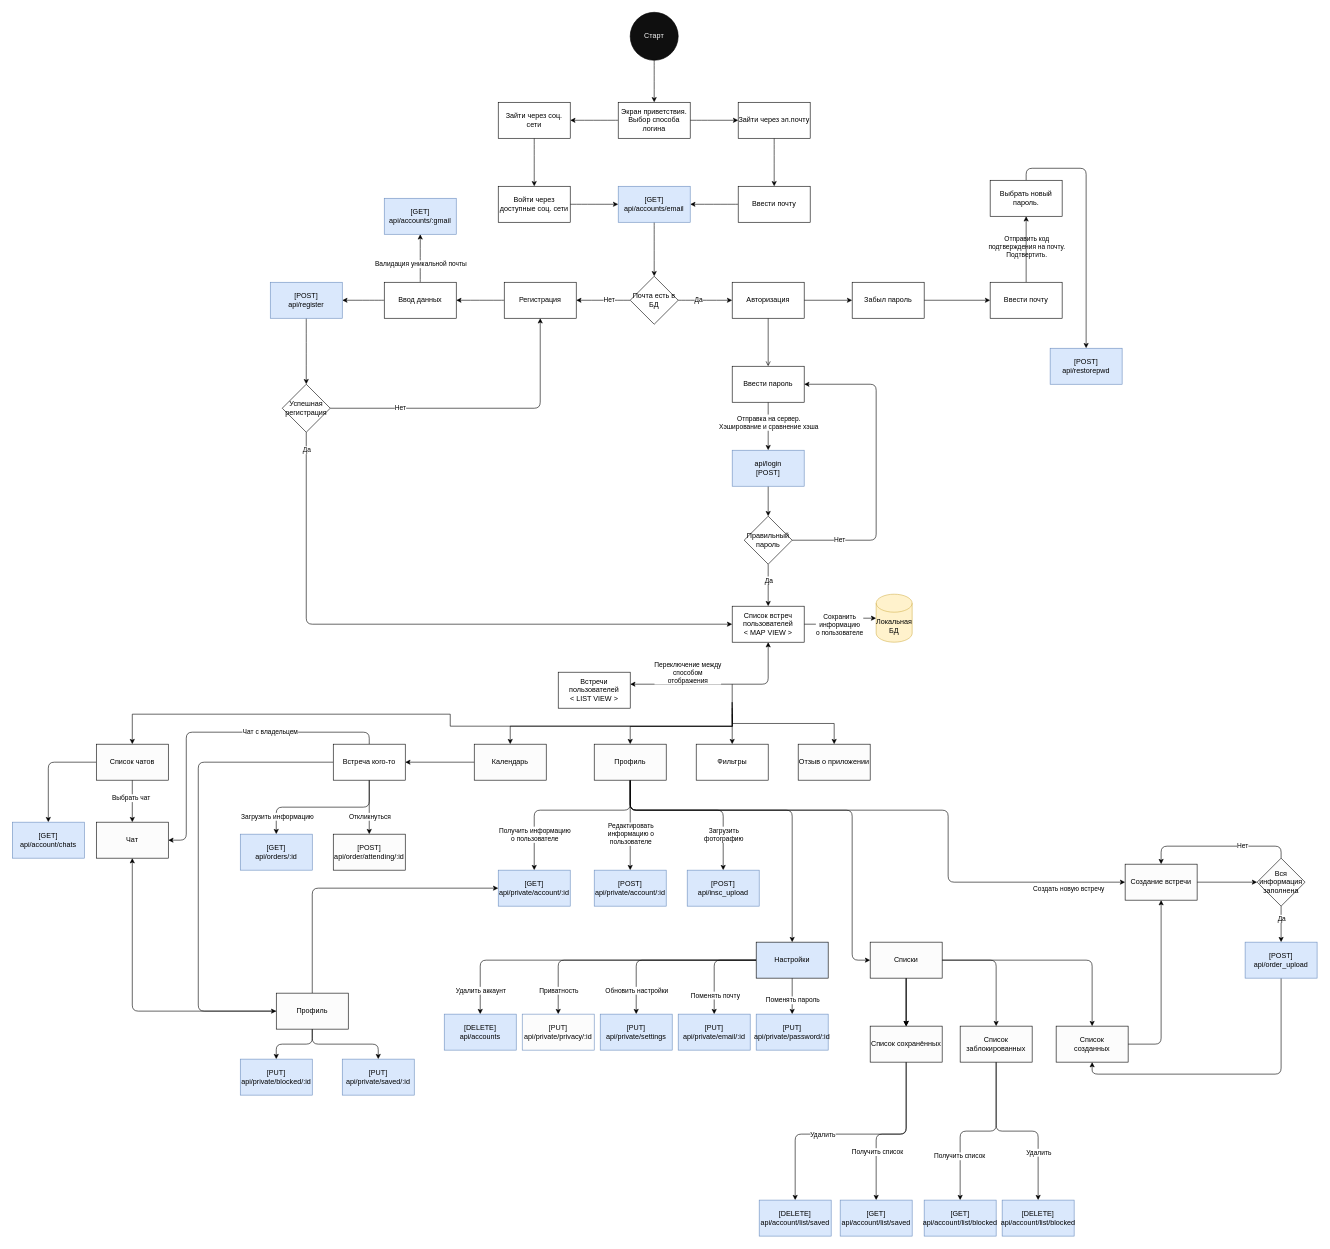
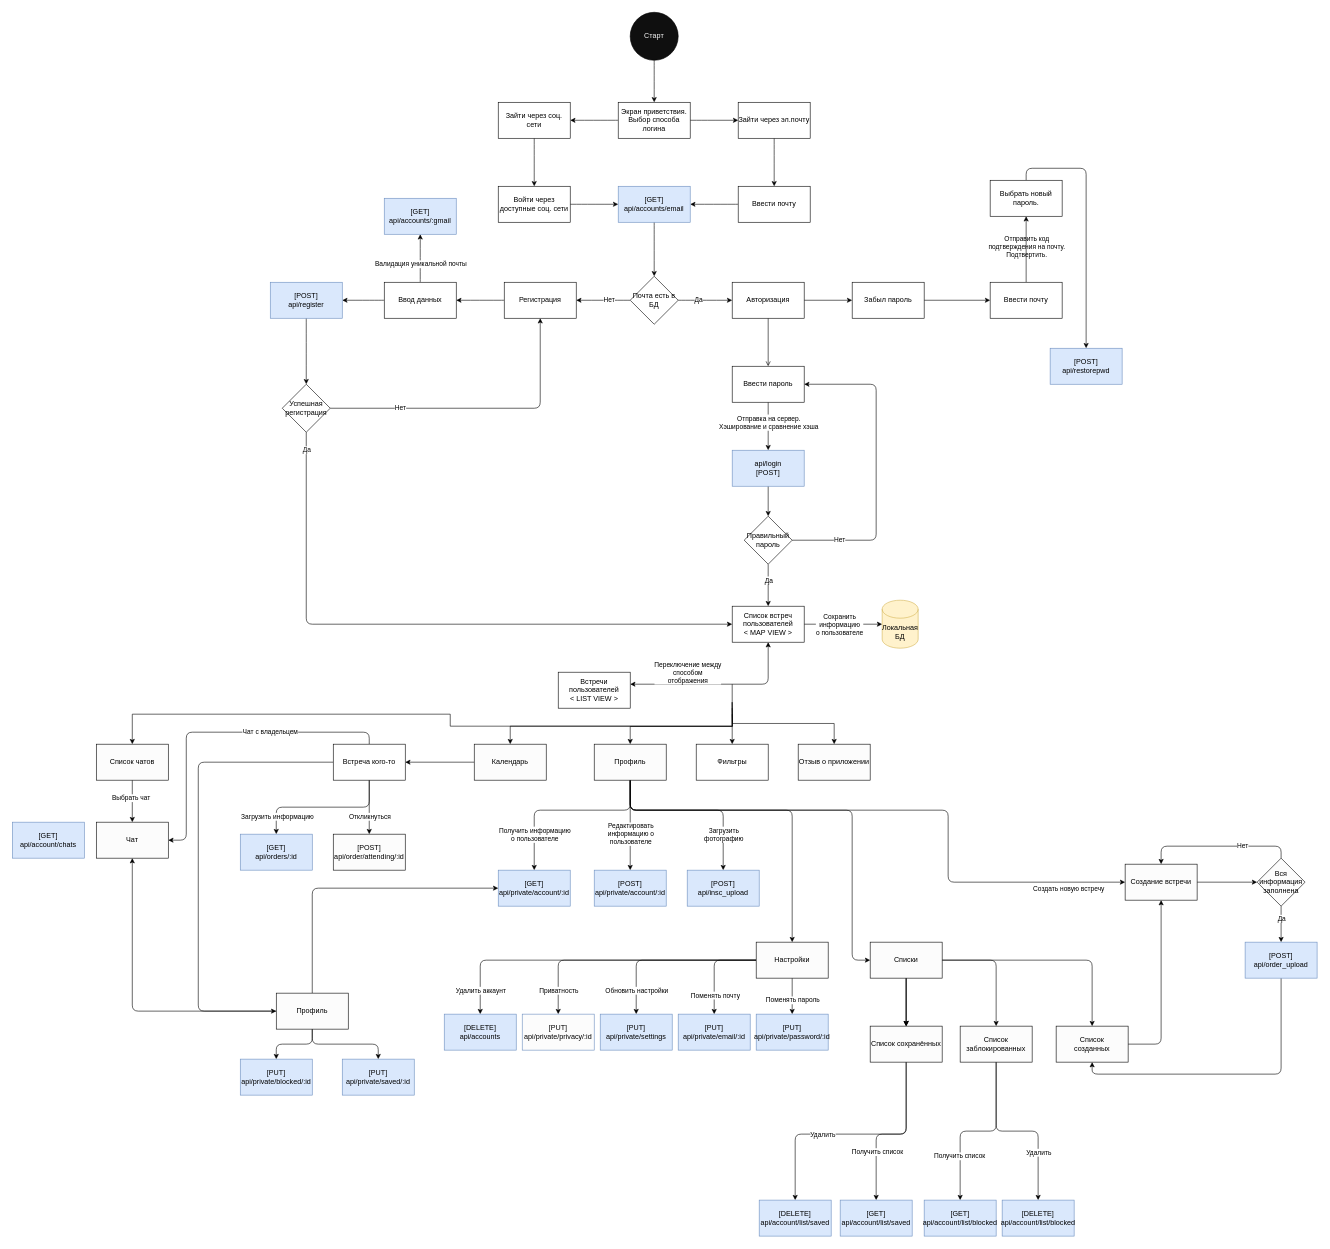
(894, 618) -> (900, 624)
(50, 764) -> none
(792, 960) -> (792, 960)
